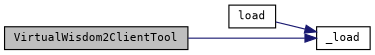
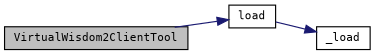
(247, 38) -> (196, 24)
